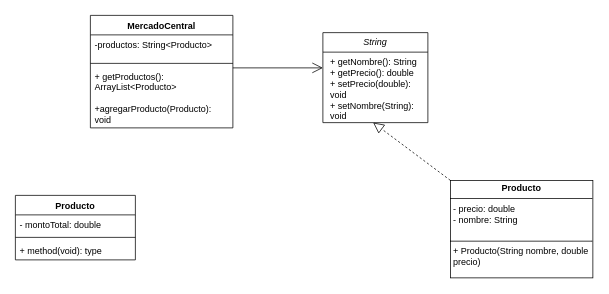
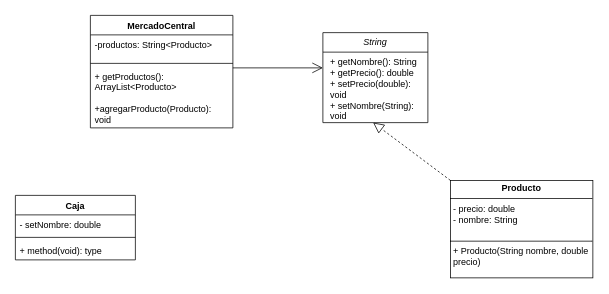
(75, 206) -> (75, 206)
(64, 226) -> (63, 226)
